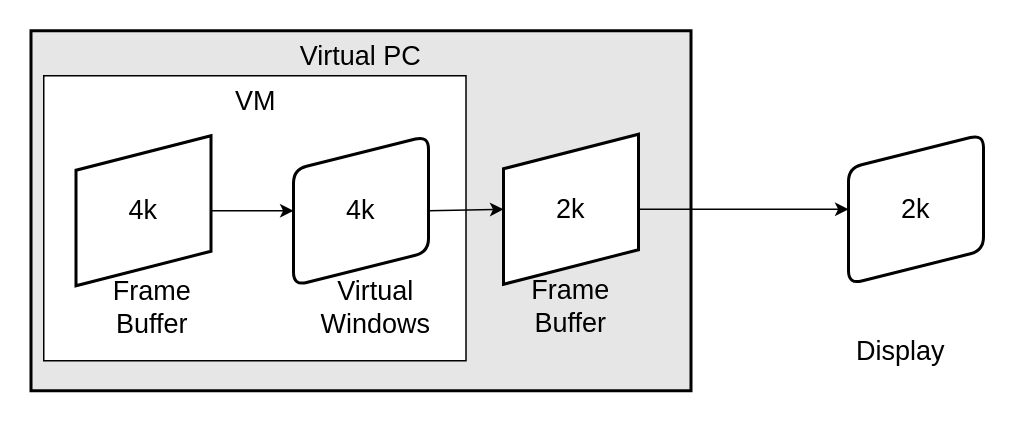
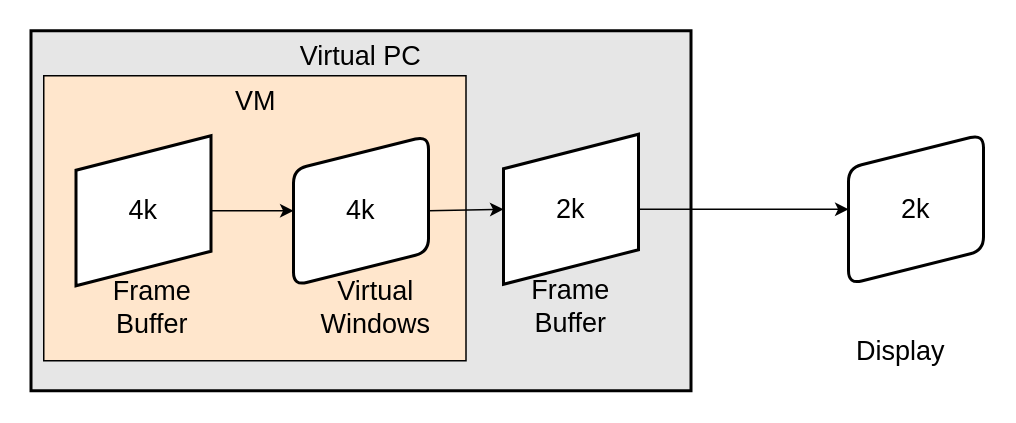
(255, 218) -> (255, 218)
